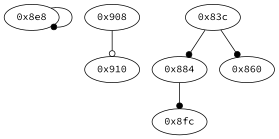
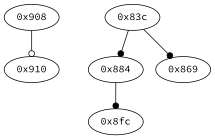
(32, 17) -> none
(247, 70) -> (183, 70)
